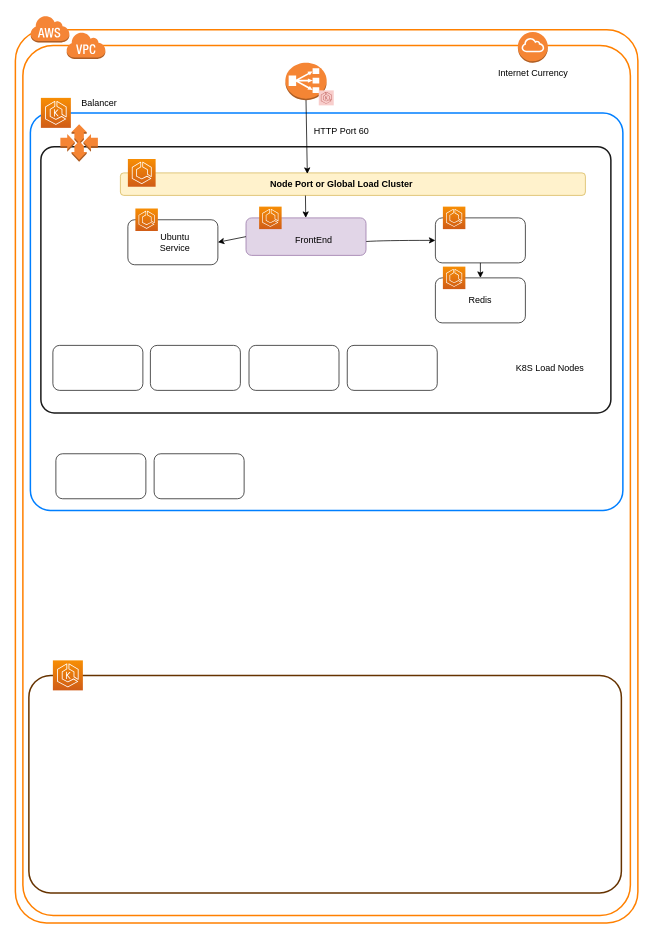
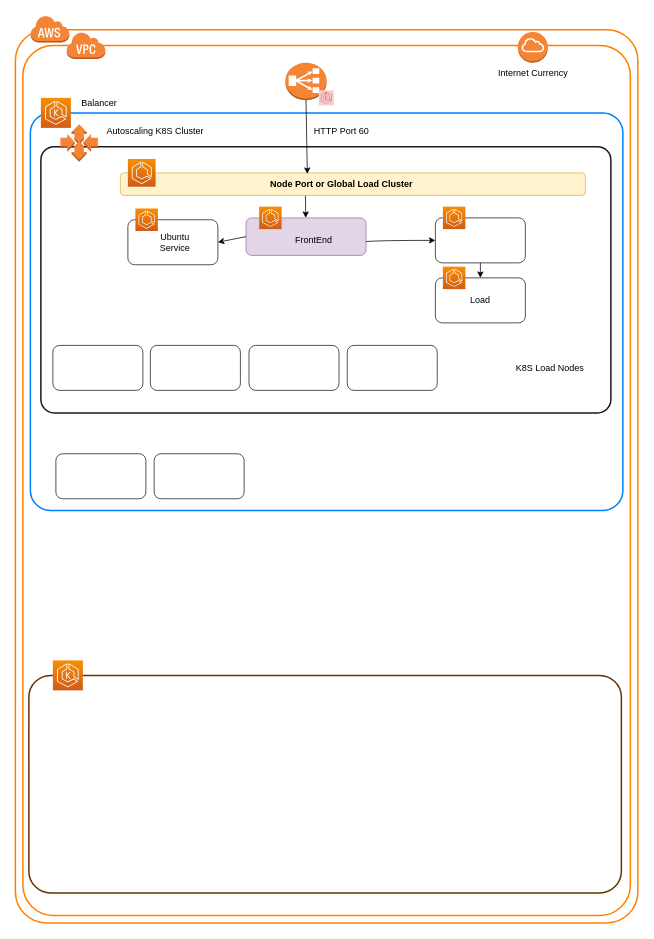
none -> (158, 131)
(480, 300) -> (480, 300)
